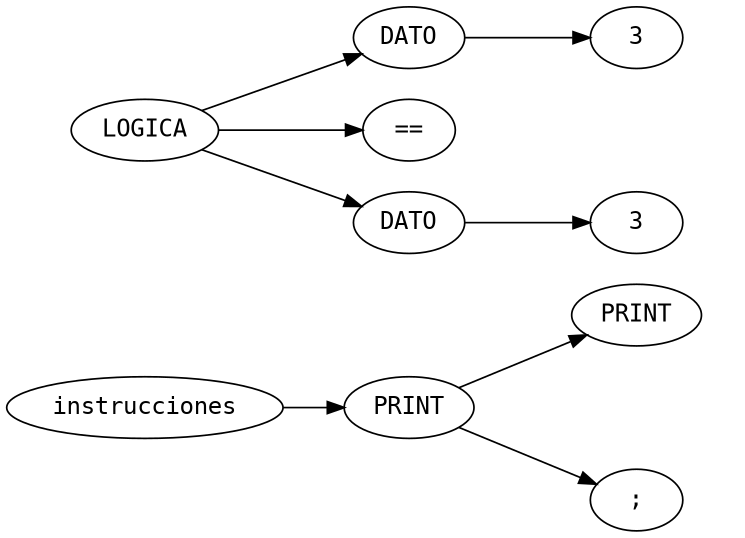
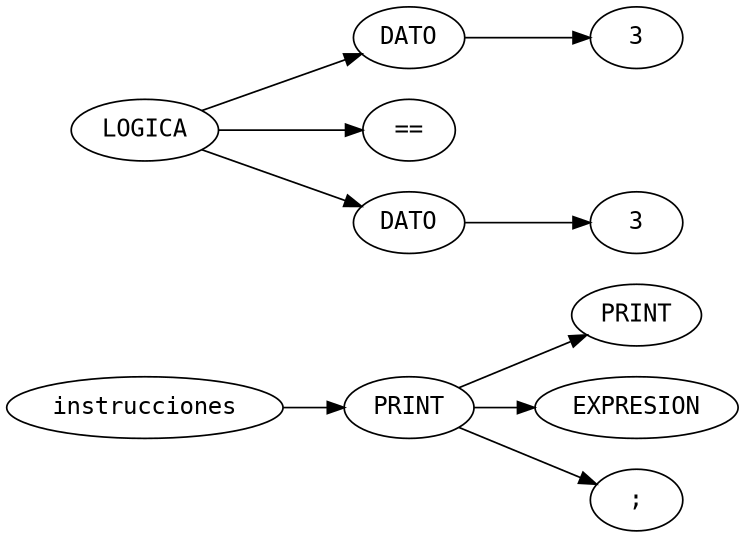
none -> (637, 408)
